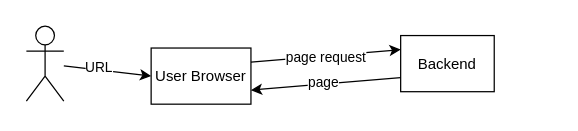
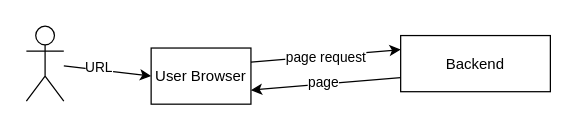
(448, 64) -> (476, 64)
